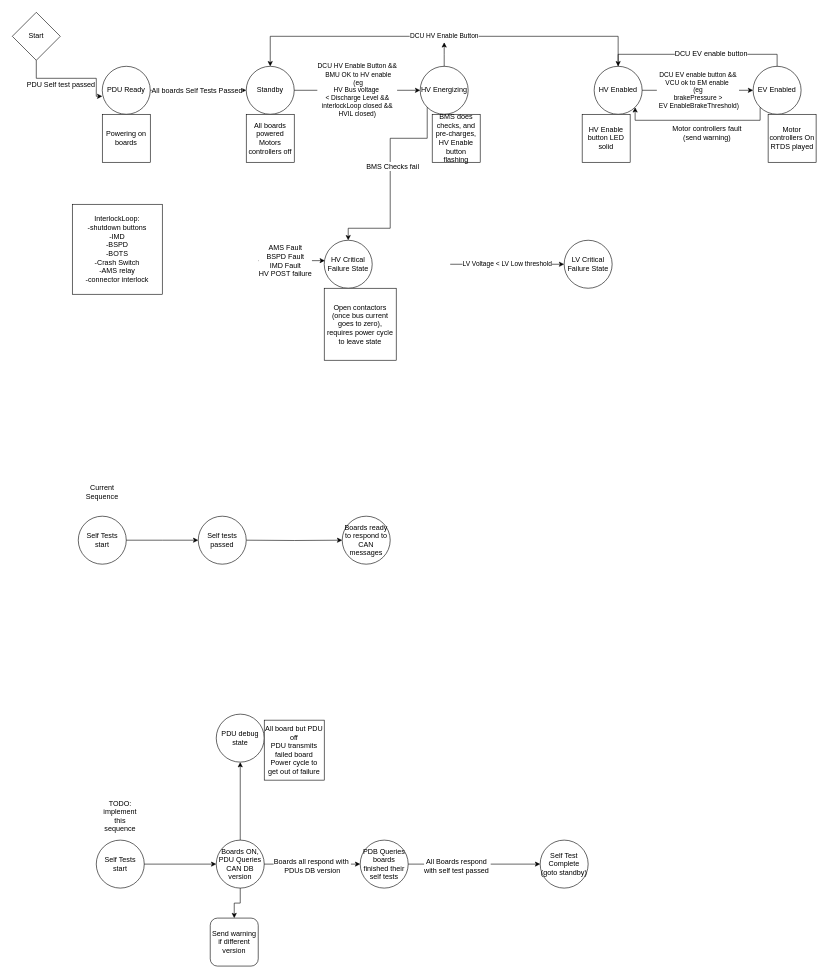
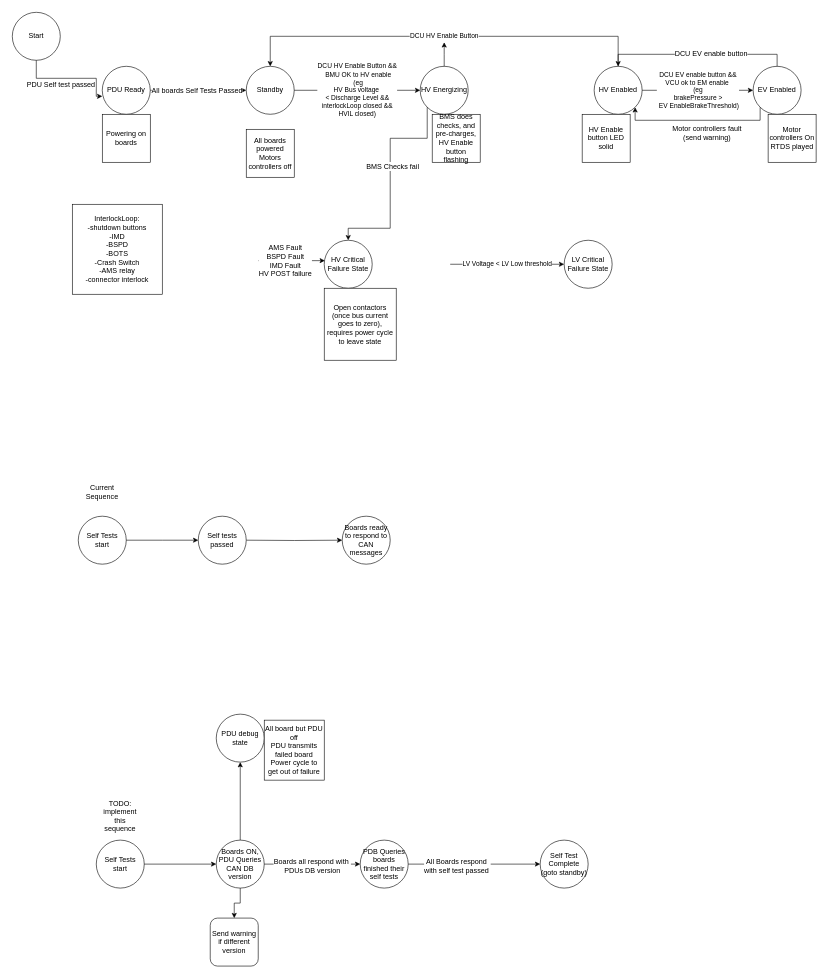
(36, 36) -> (36, 36)
(270, 138) -> (270, 153)
